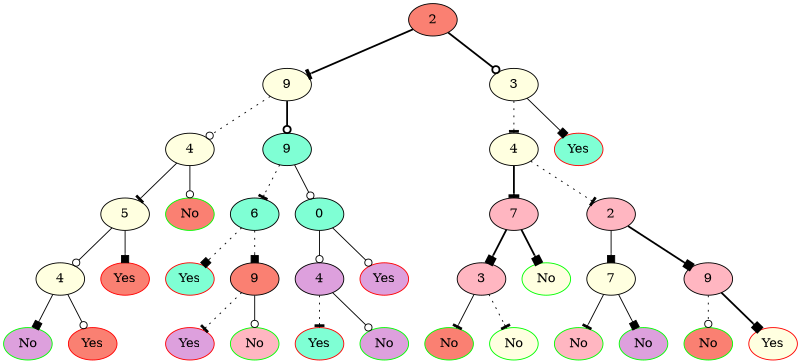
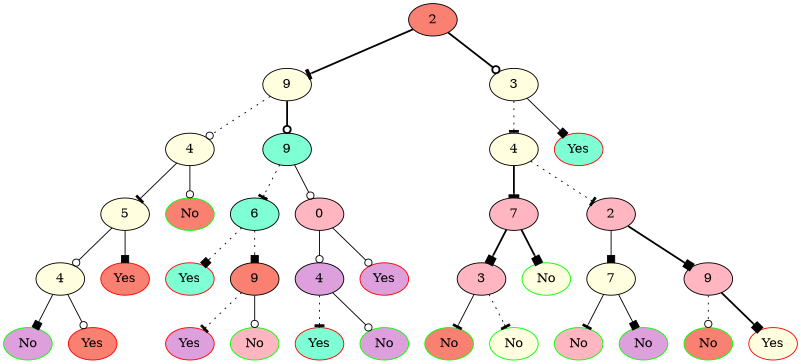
(319, 214) -> (319, 214)
